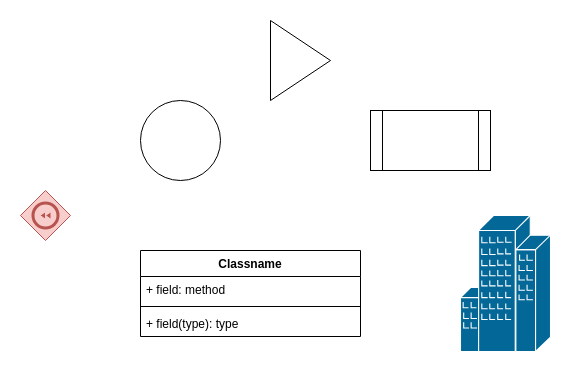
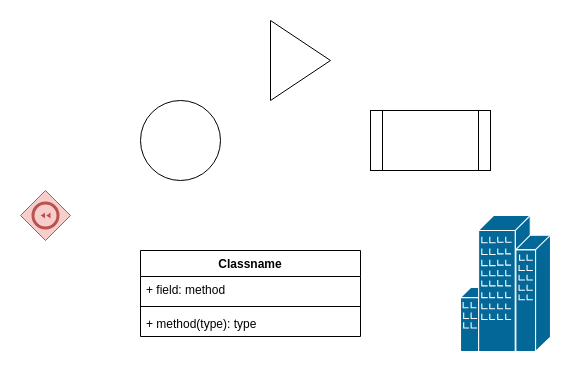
(202, 324) -> (209, 324)
